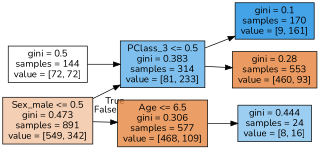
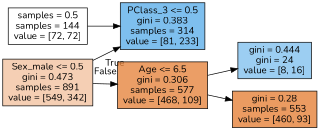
(275, 21) -> none
(48, 64) -> (48, 26)
(215, 67) -> (217, 97)
(275, 123) -> (275, 60)
